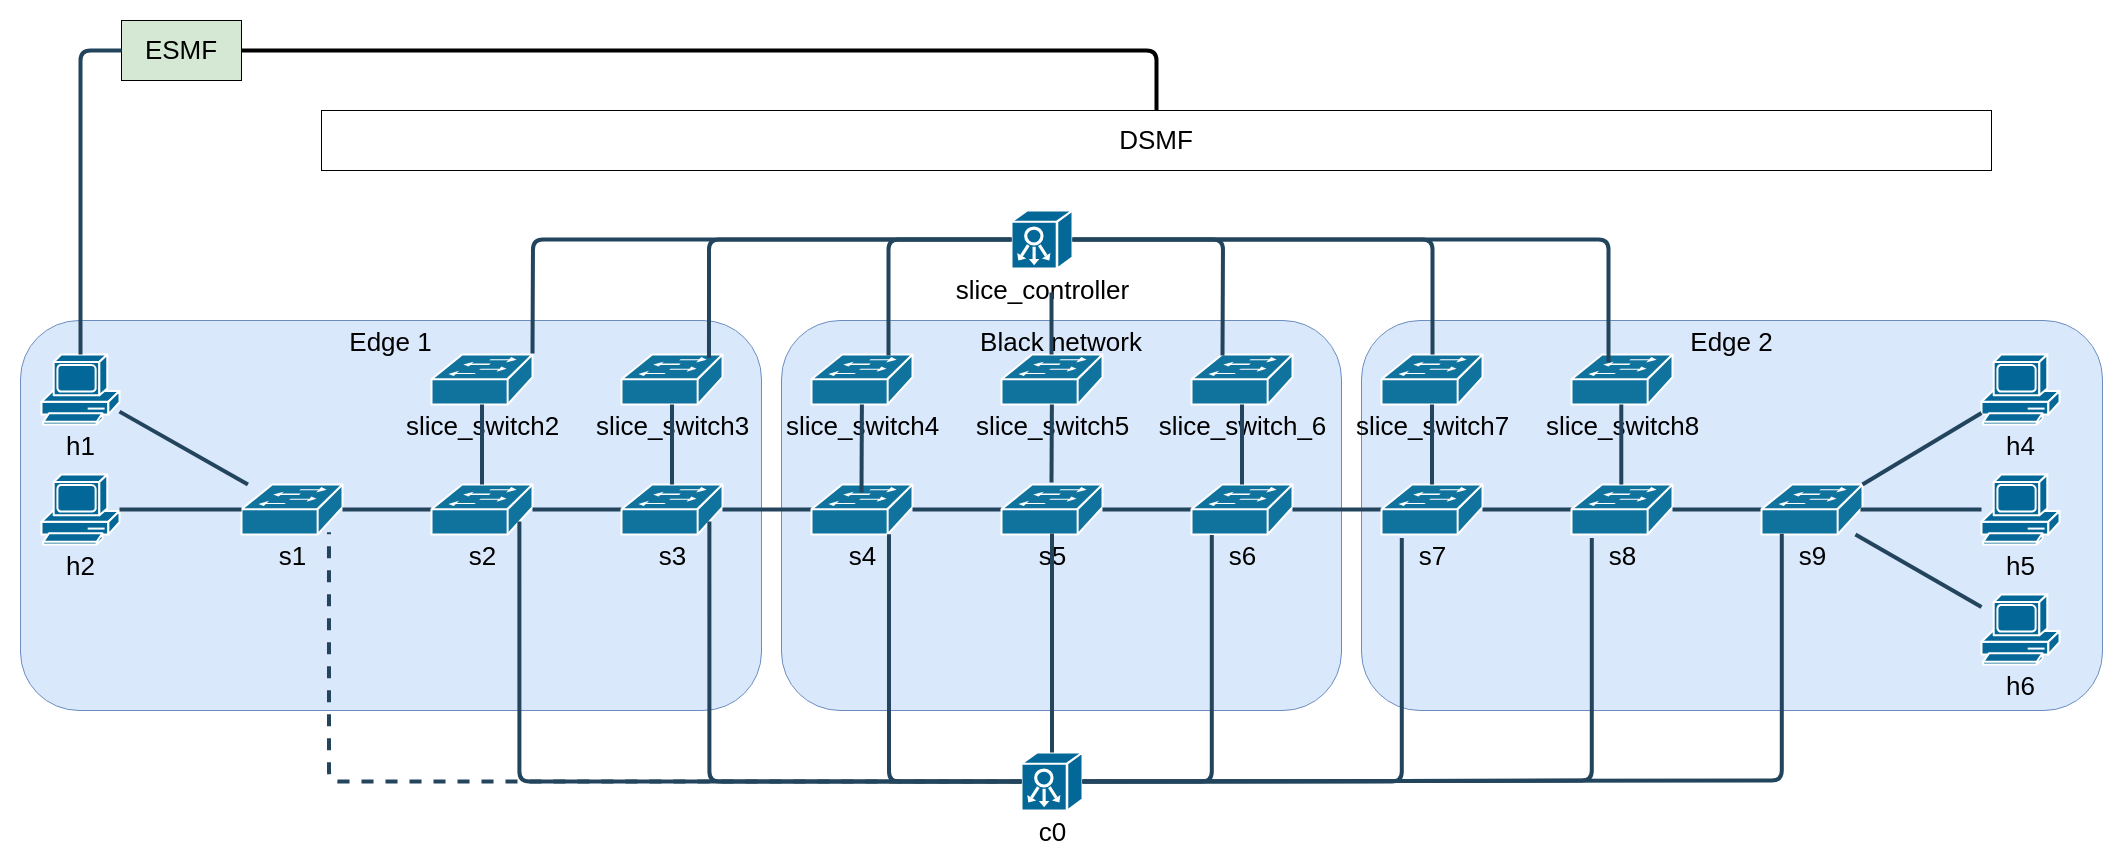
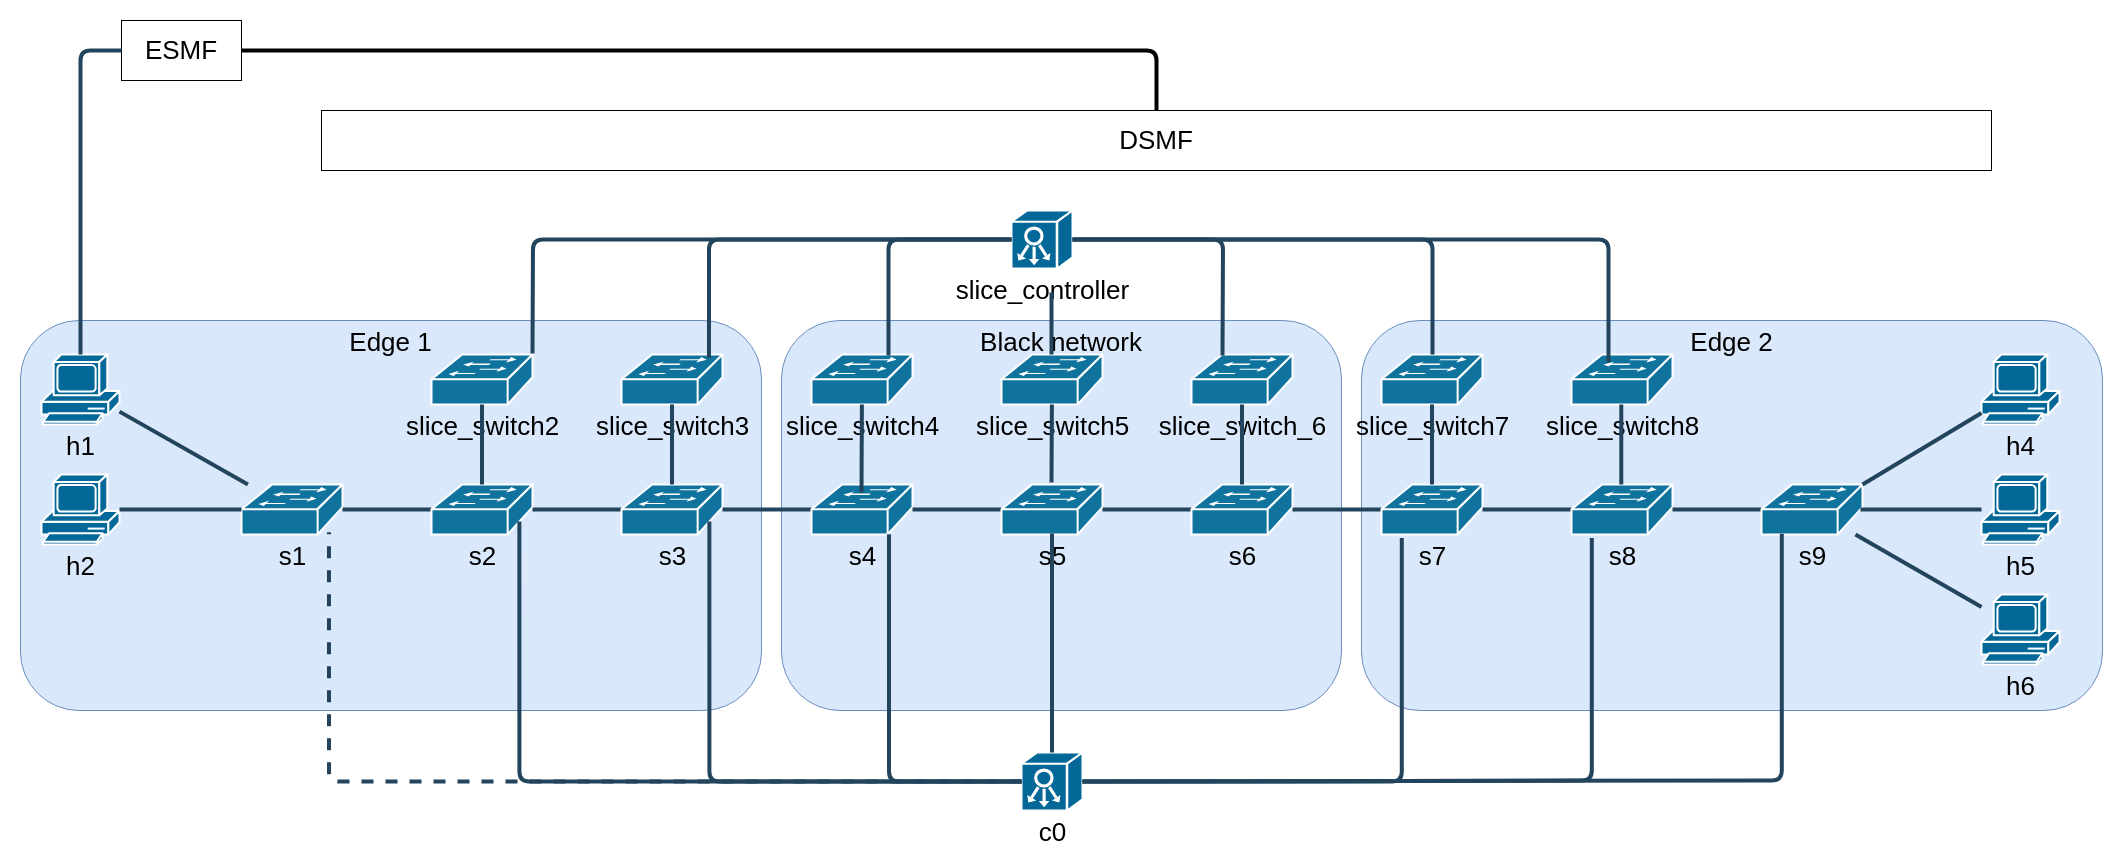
(182, 51) -> (182, 51)
(1212, 656) -> none
